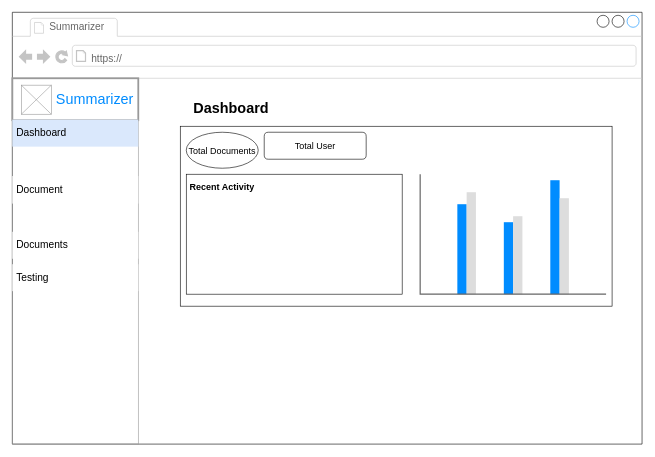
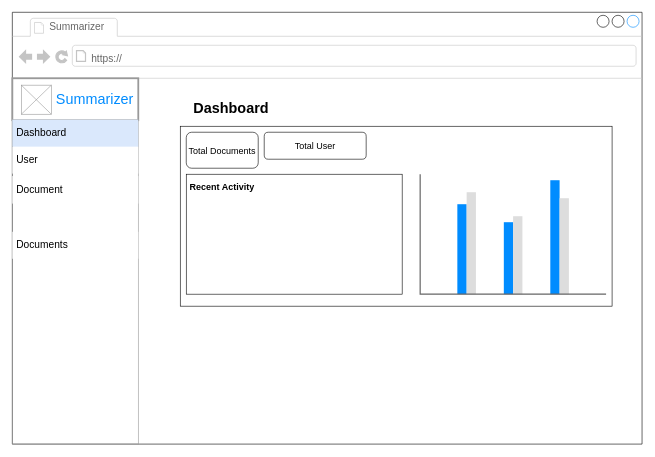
(222, 150) -> (222, 150)
none -> (75, 160)
(75, 278) -> none
